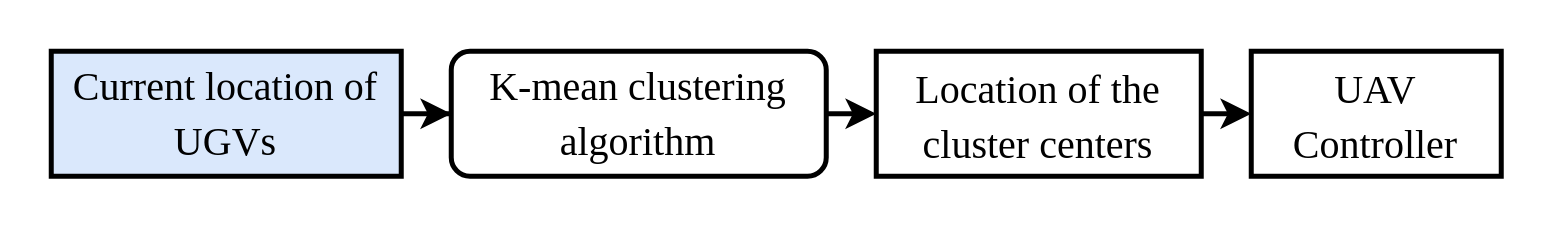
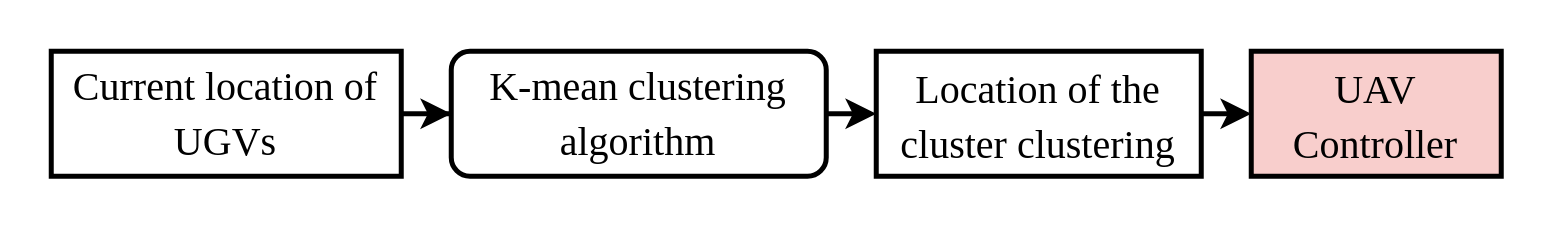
(226, 114) -> (226, 114)
(1039, 114) -> (1039, 114)
(1376, 114) -> (1376, 114)
